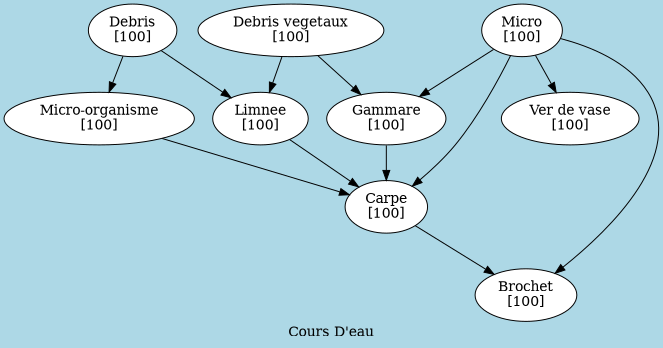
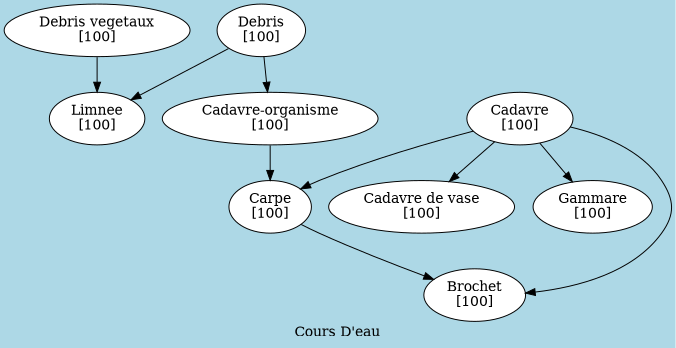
(522, 30) -> (520, 119)
(336, 72) -> none
(99, 119) -> (270, 119)
(570, 119) -> (422, 207)
(386, 158) -> none
(320, 160) -> none
